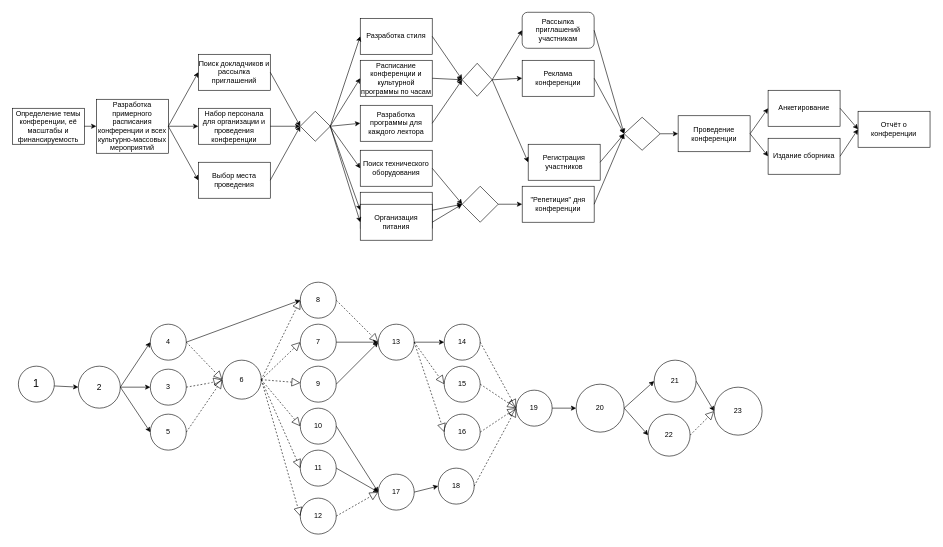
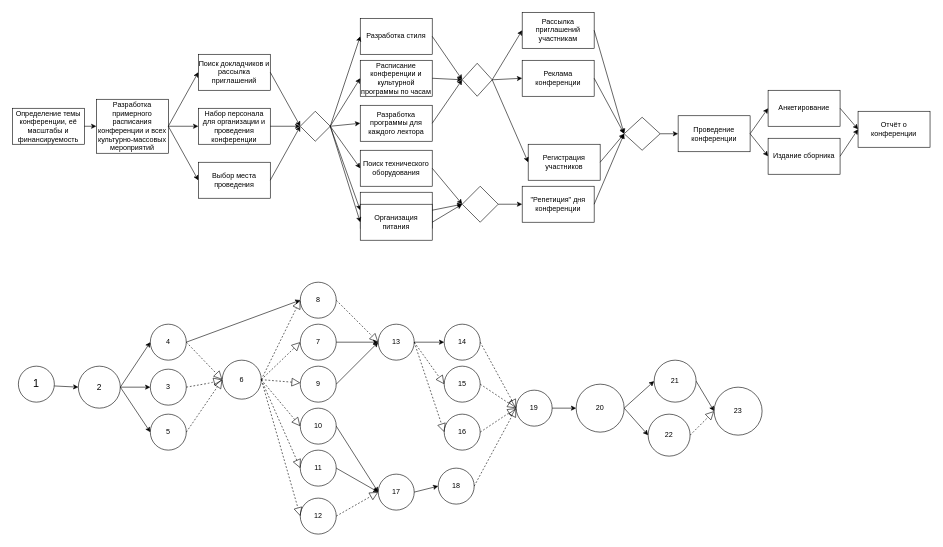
(558, 30) -> (558, 30)
